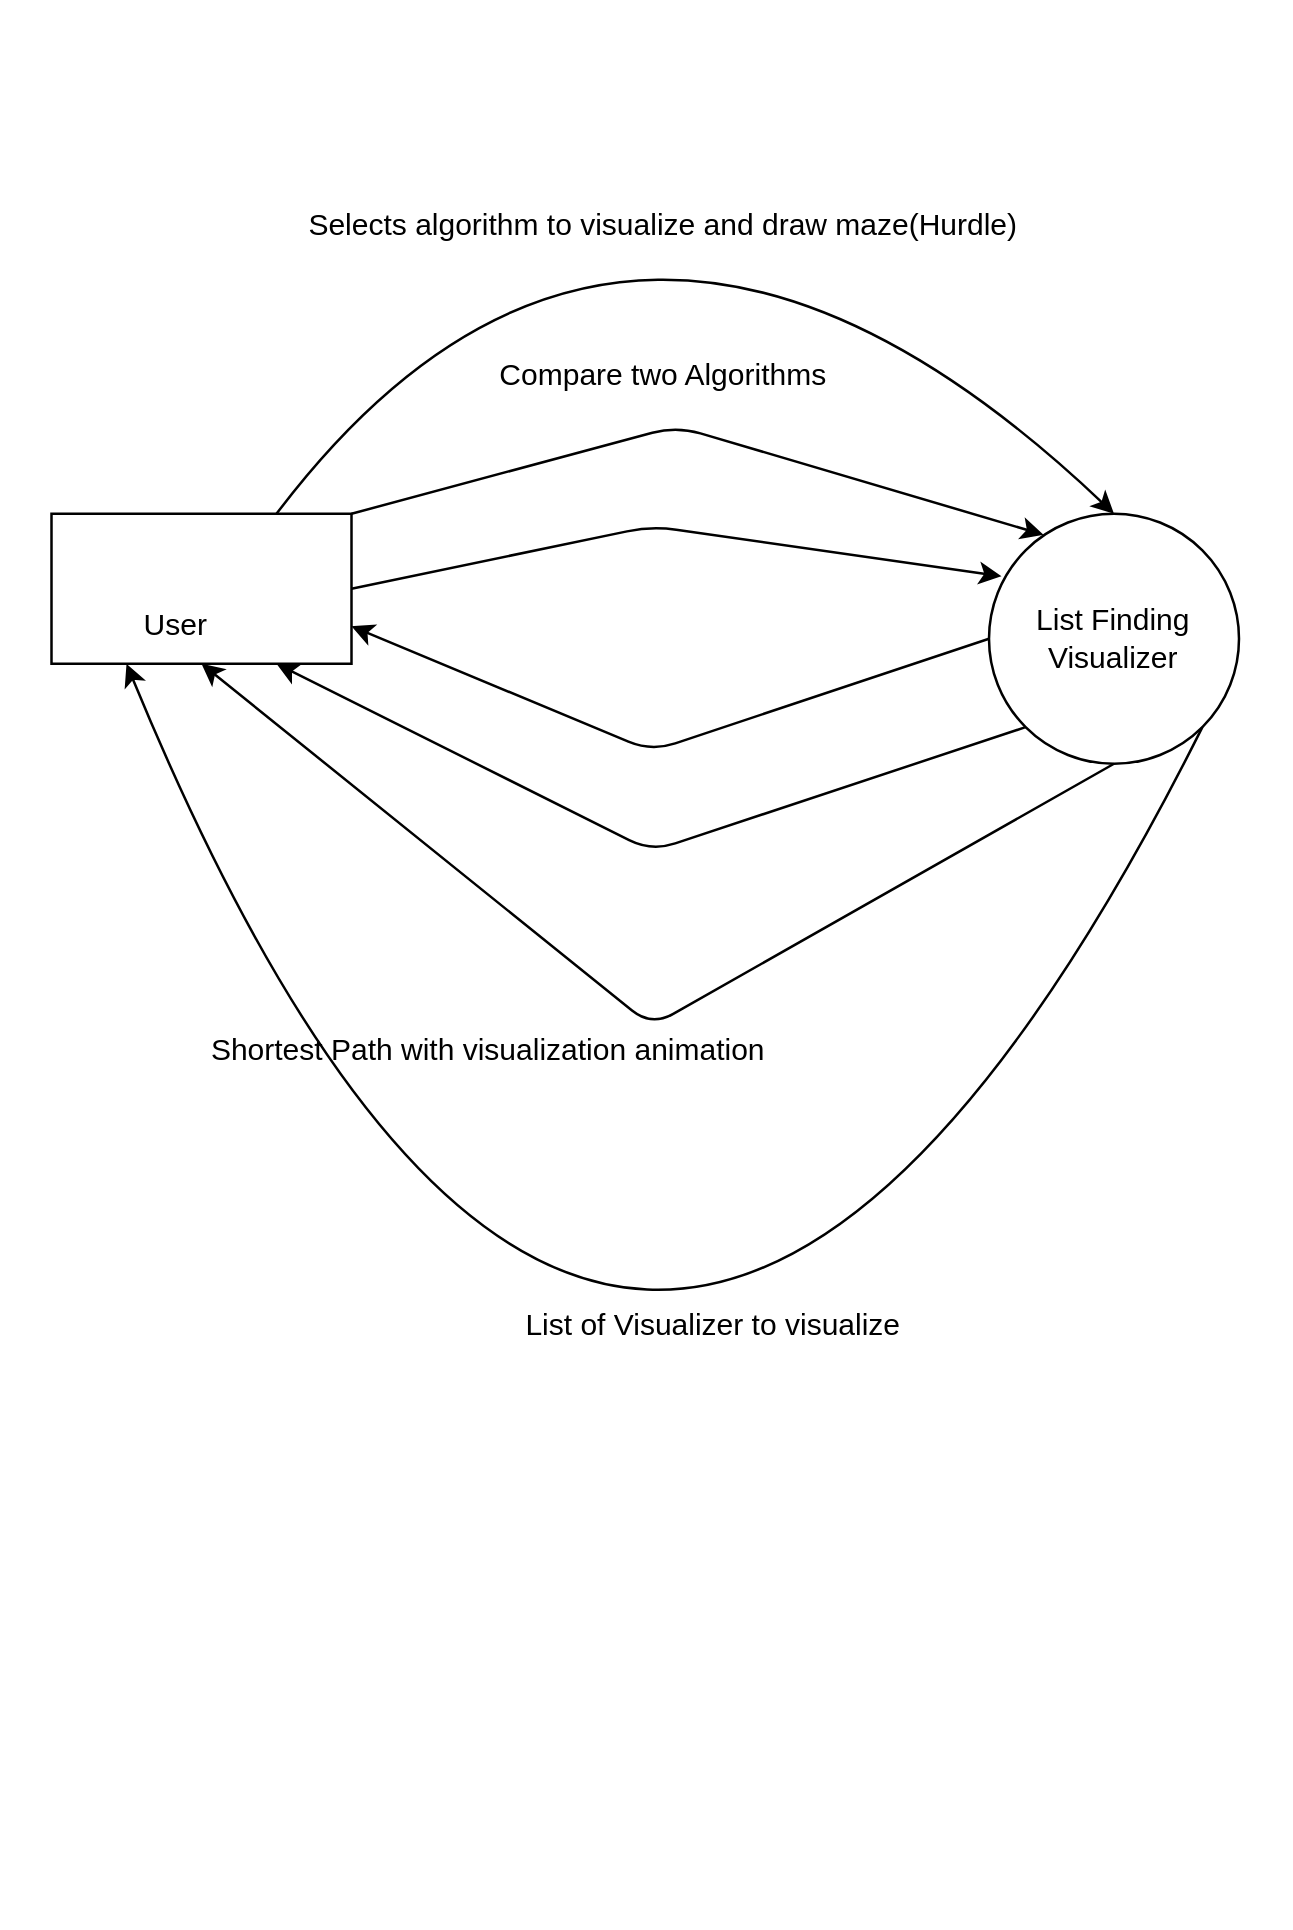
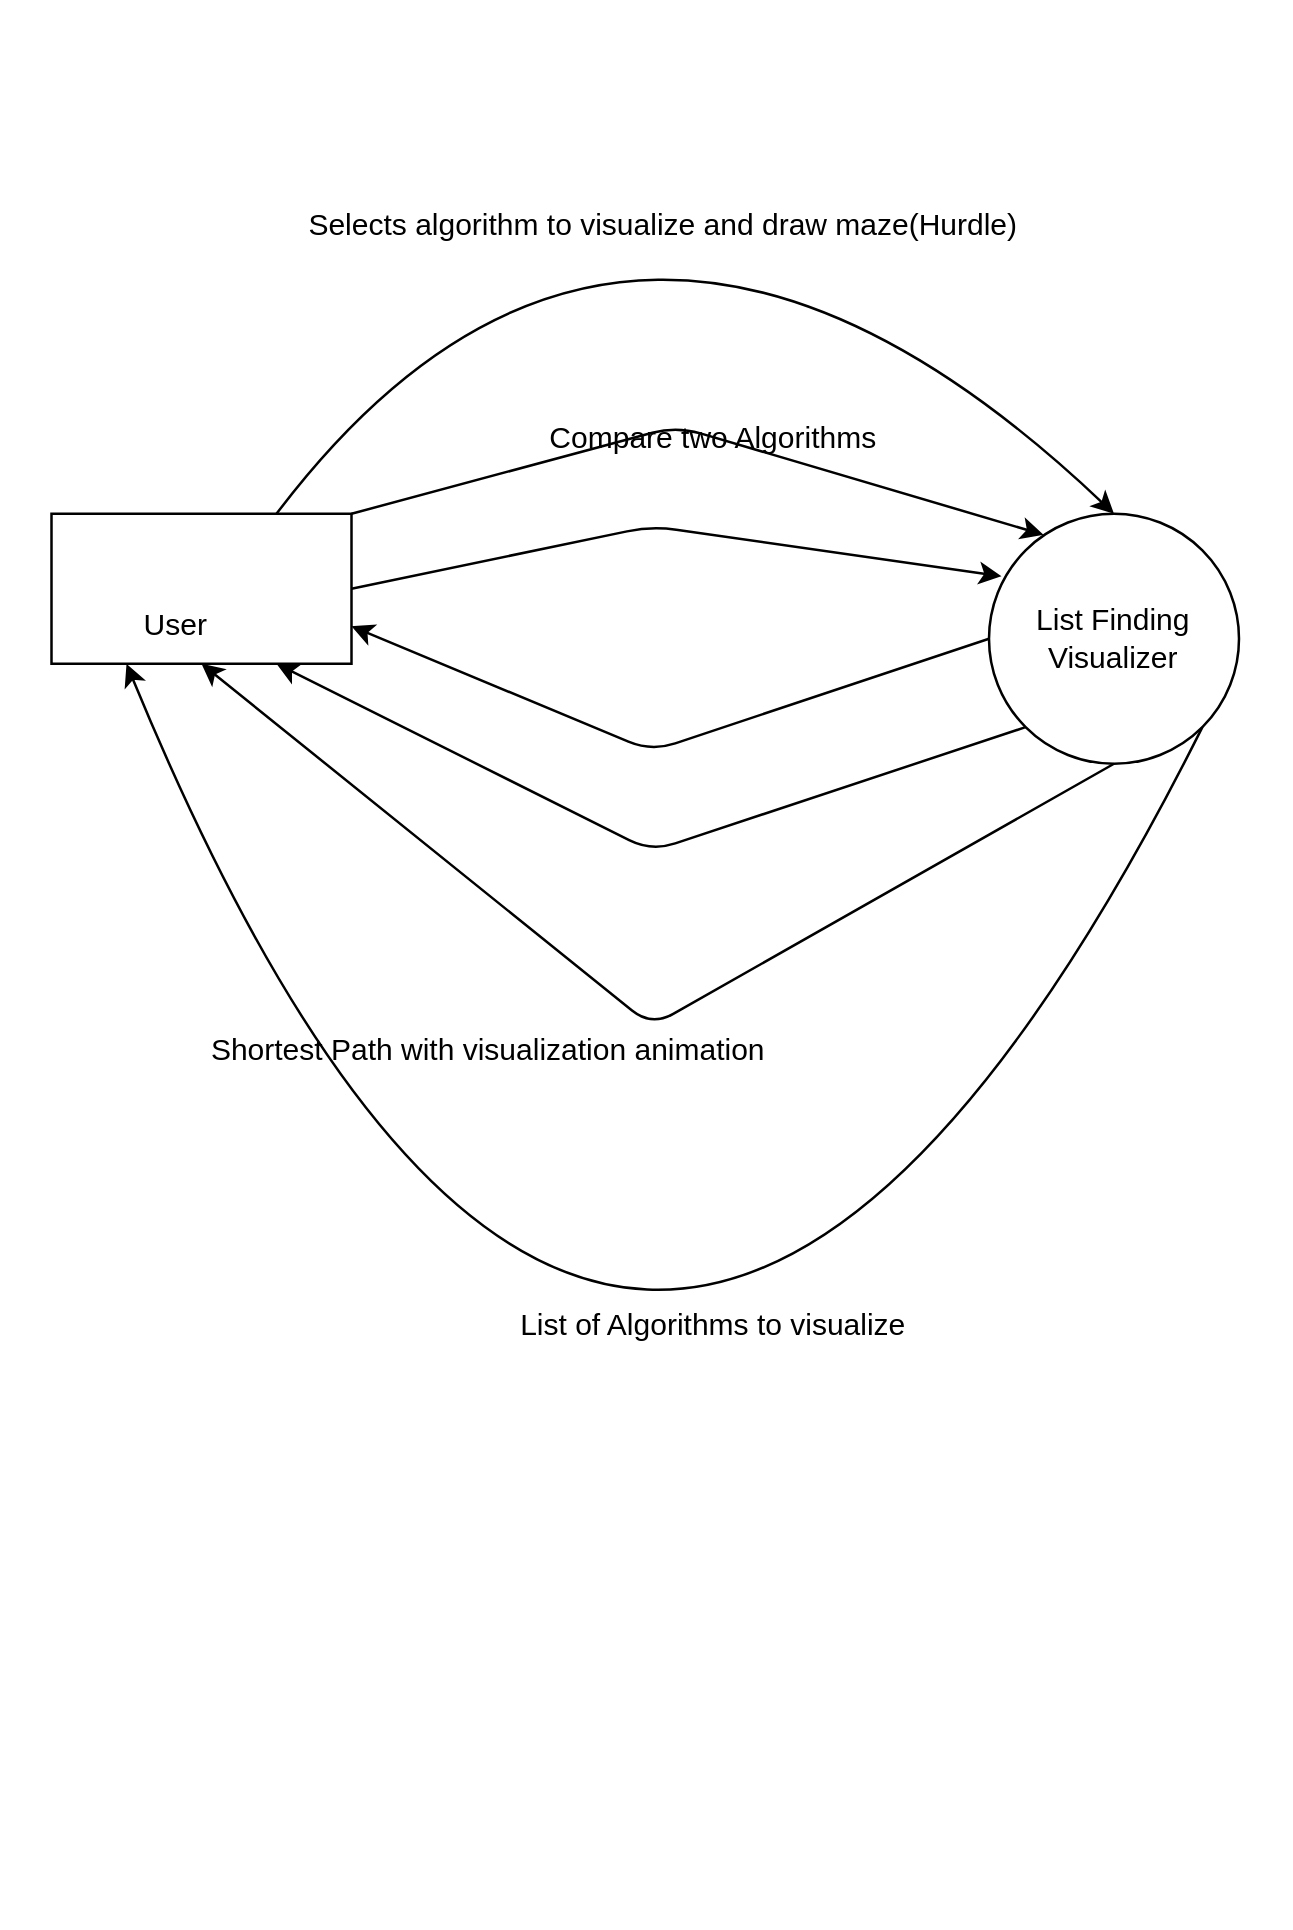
(664, 376) -> (714, 439)
(714, 1326) -> (714, 1326)
